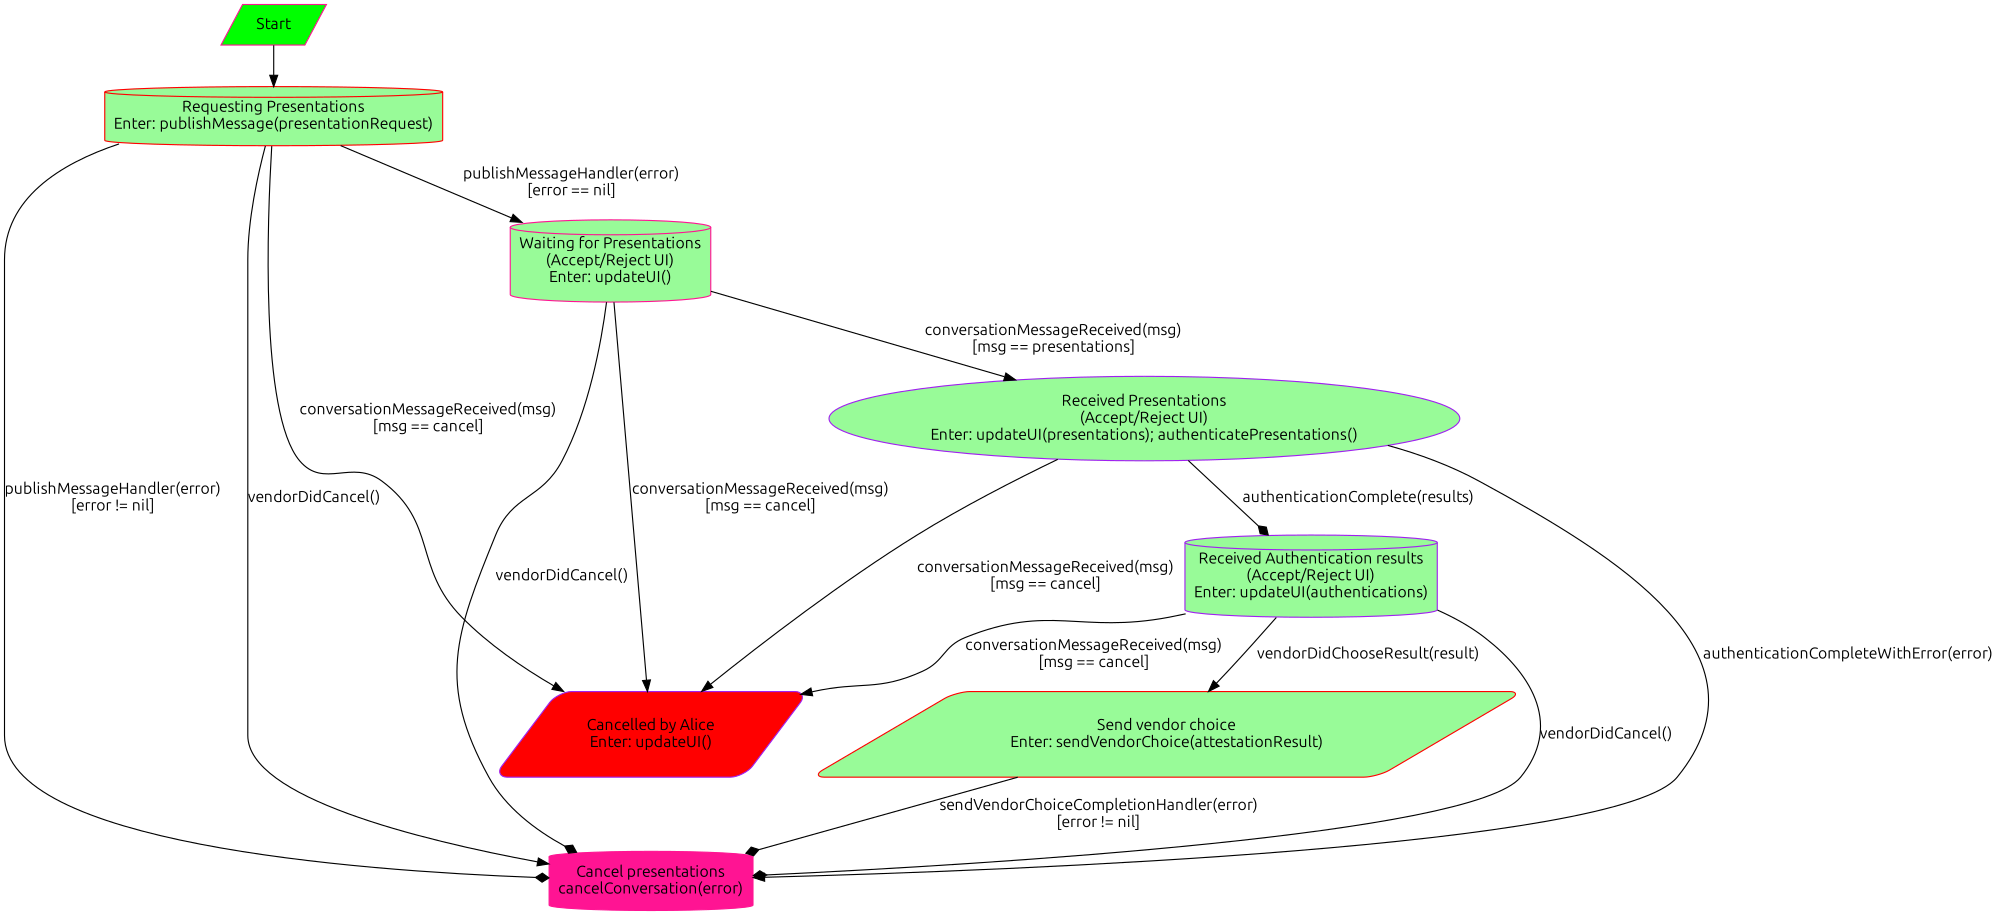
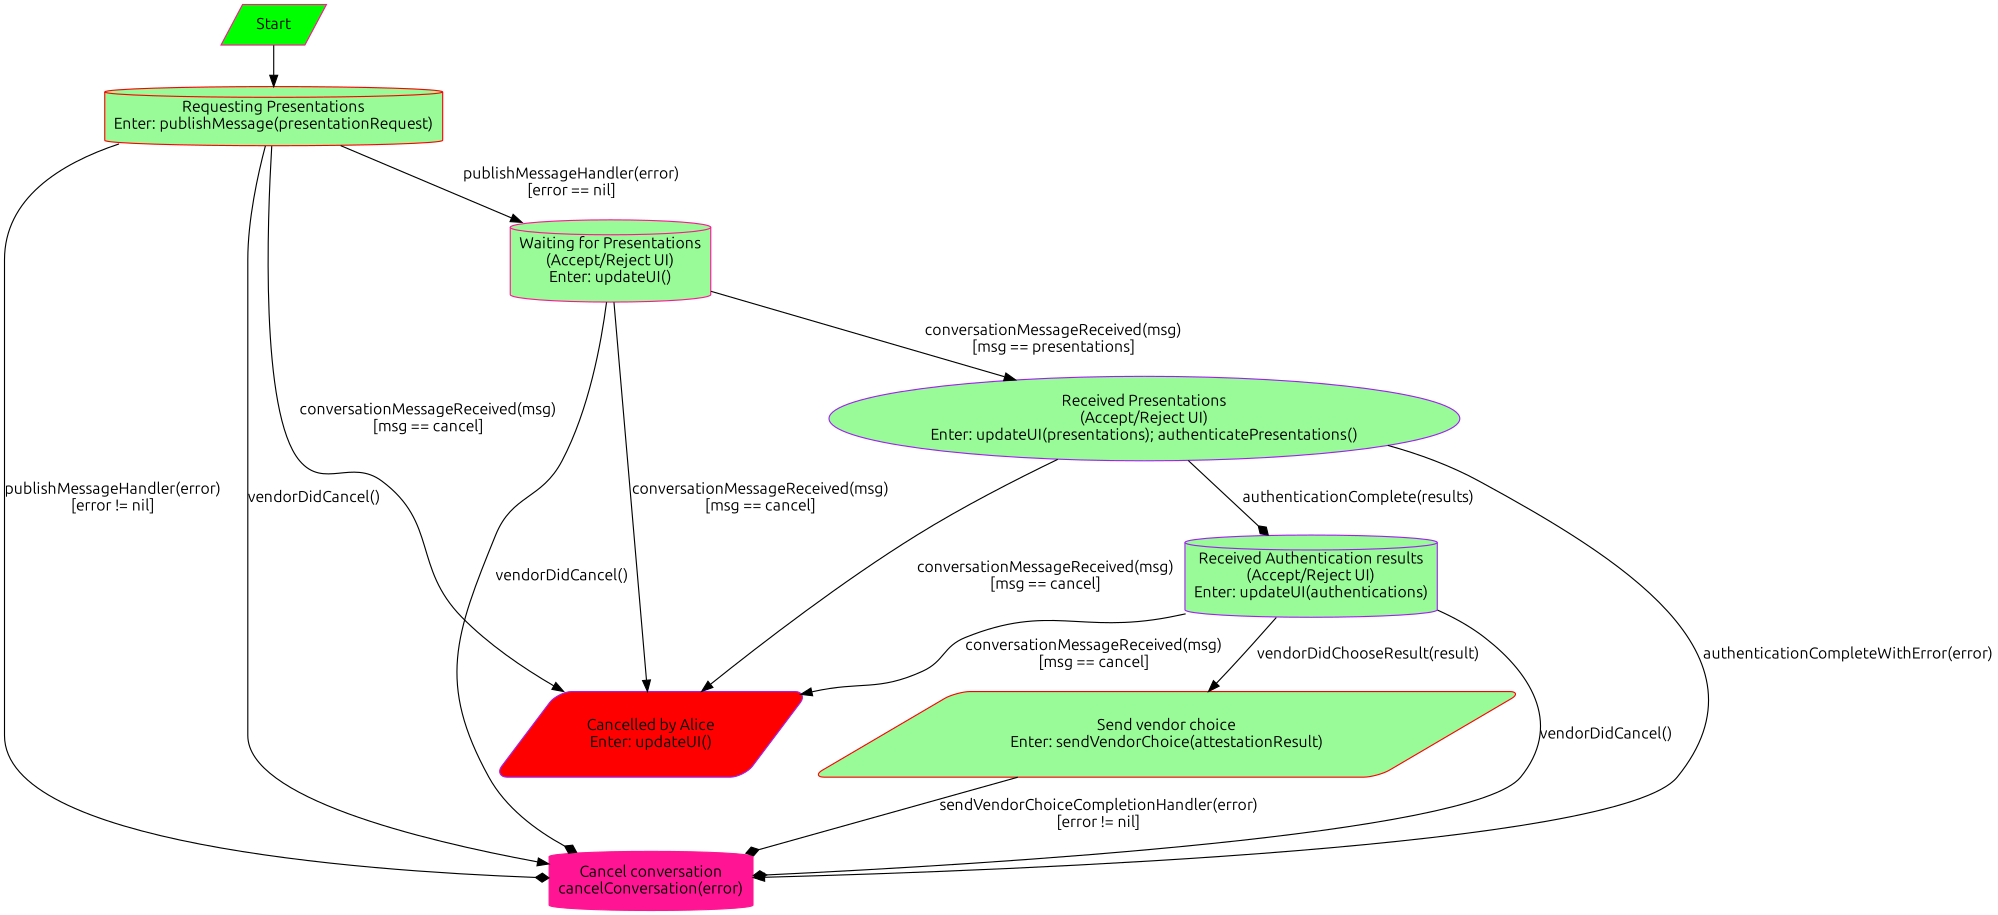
(651, 881) -> (651, 881)
